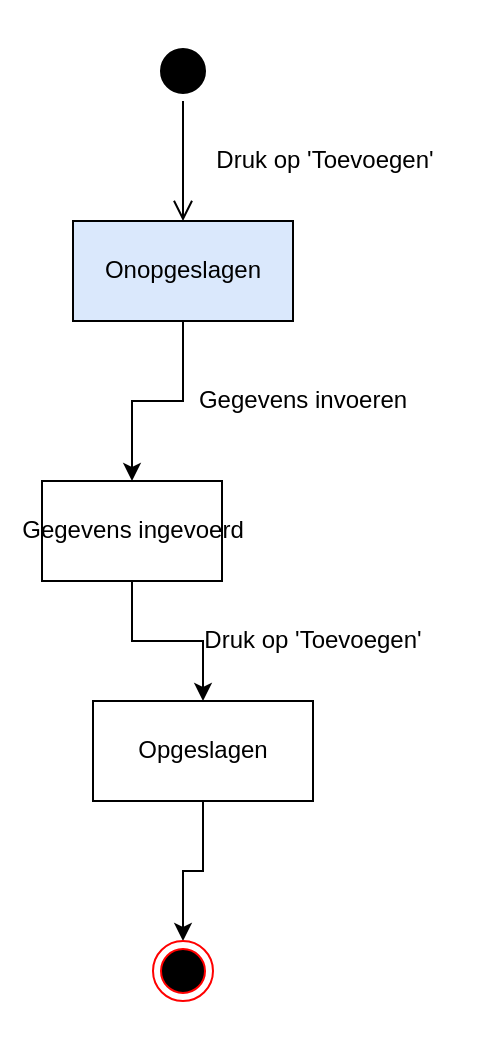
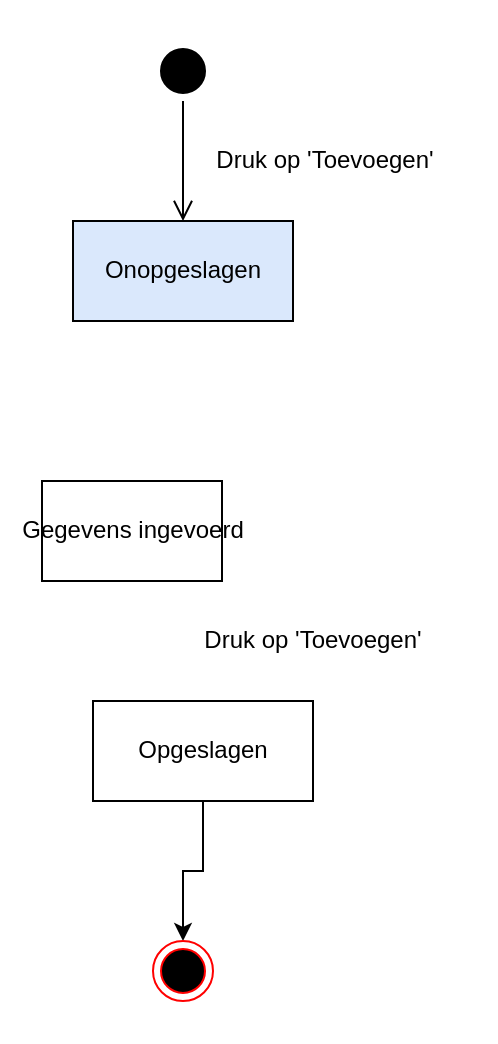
(164, 401) -> none
(303, 401) -> none
(161, 641) -> none
